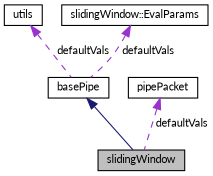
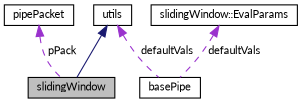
(181, 124) -> (61, 51)
(114, 128) -> (89, 56)
